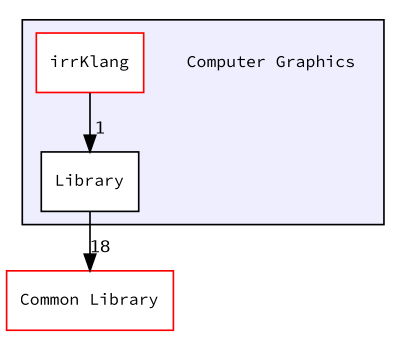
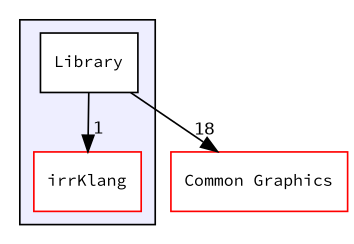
(272, 63) -> none
(90, 114) -> (88, 114)
(90, 301) -> (259, 182)
